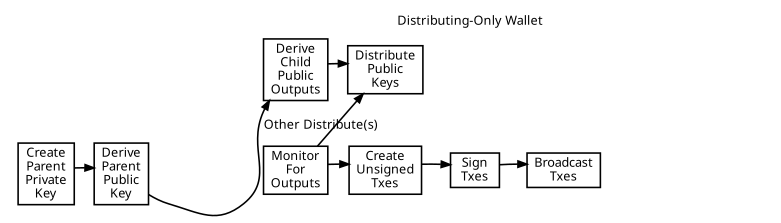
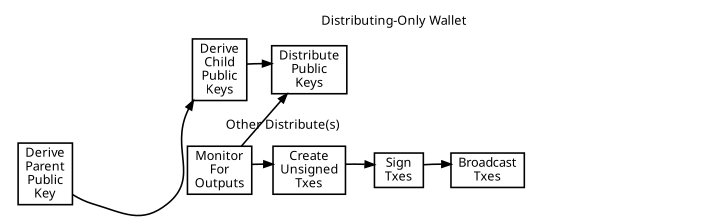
(296, 70) -> (220, 70)
(46, 174) -> none
